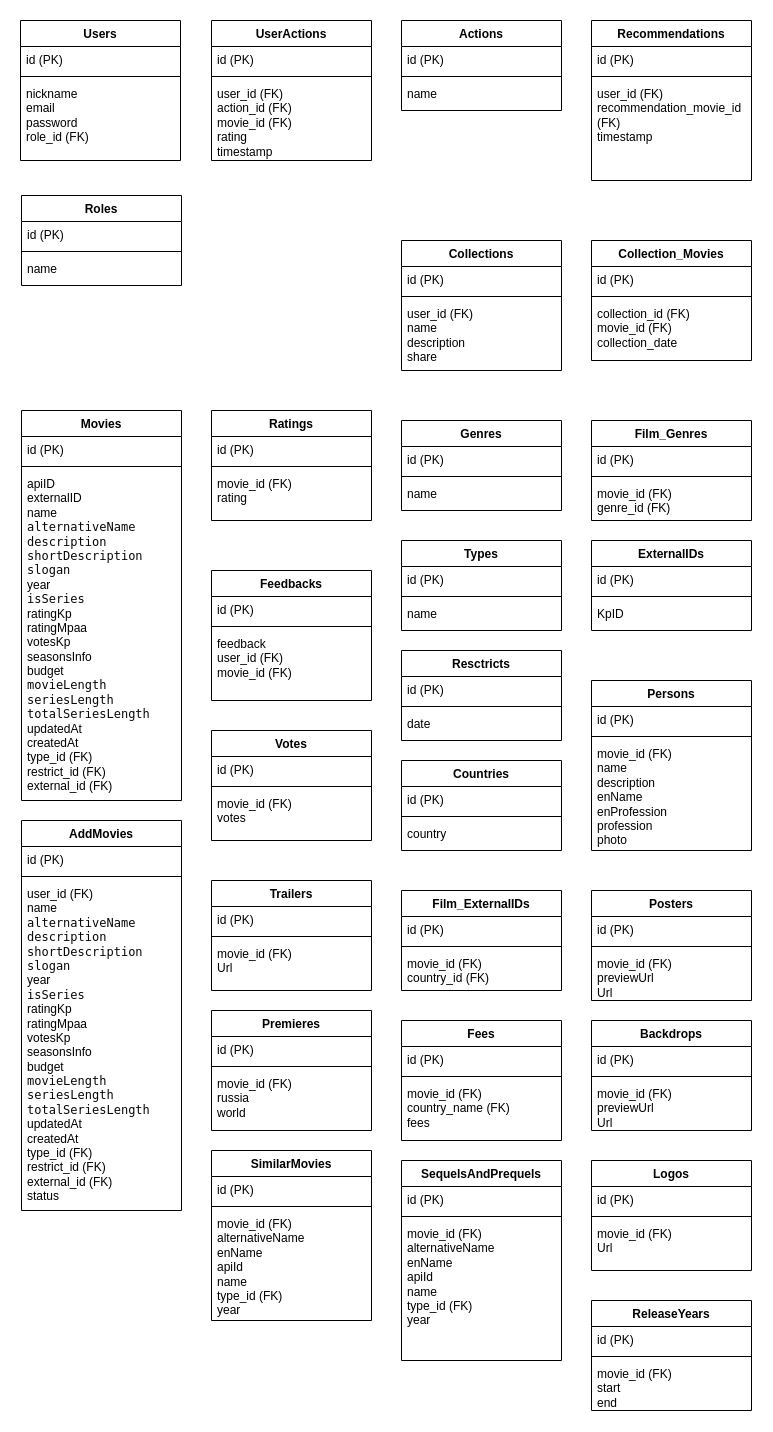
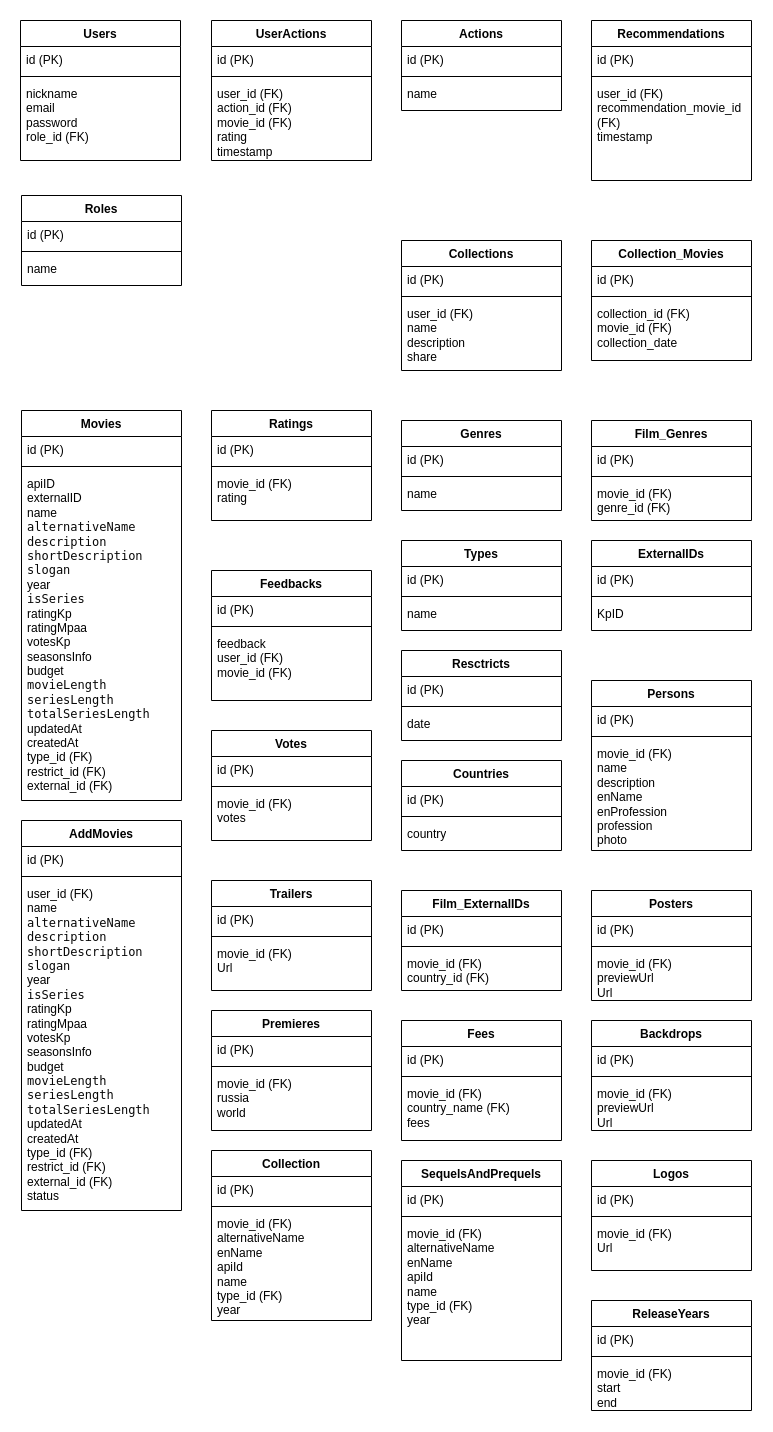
(292, 1165) -> (292, 1165)
